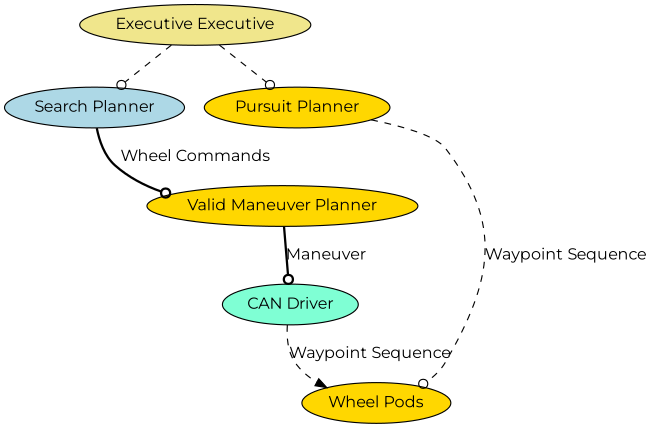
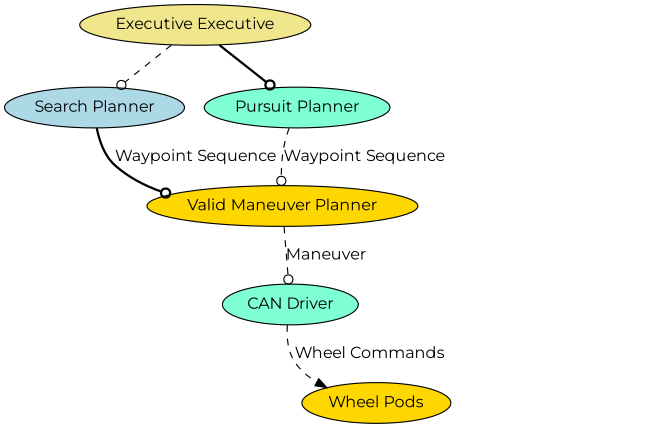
(243, 64) -> (243, 64)
(297, 108) -> (297, 108)
(196, 157) -> (196, 157)
(483, 227) -> (283, 152)
(286, 251) -> (286, 251)
(370, 354) -> (370, 354)
